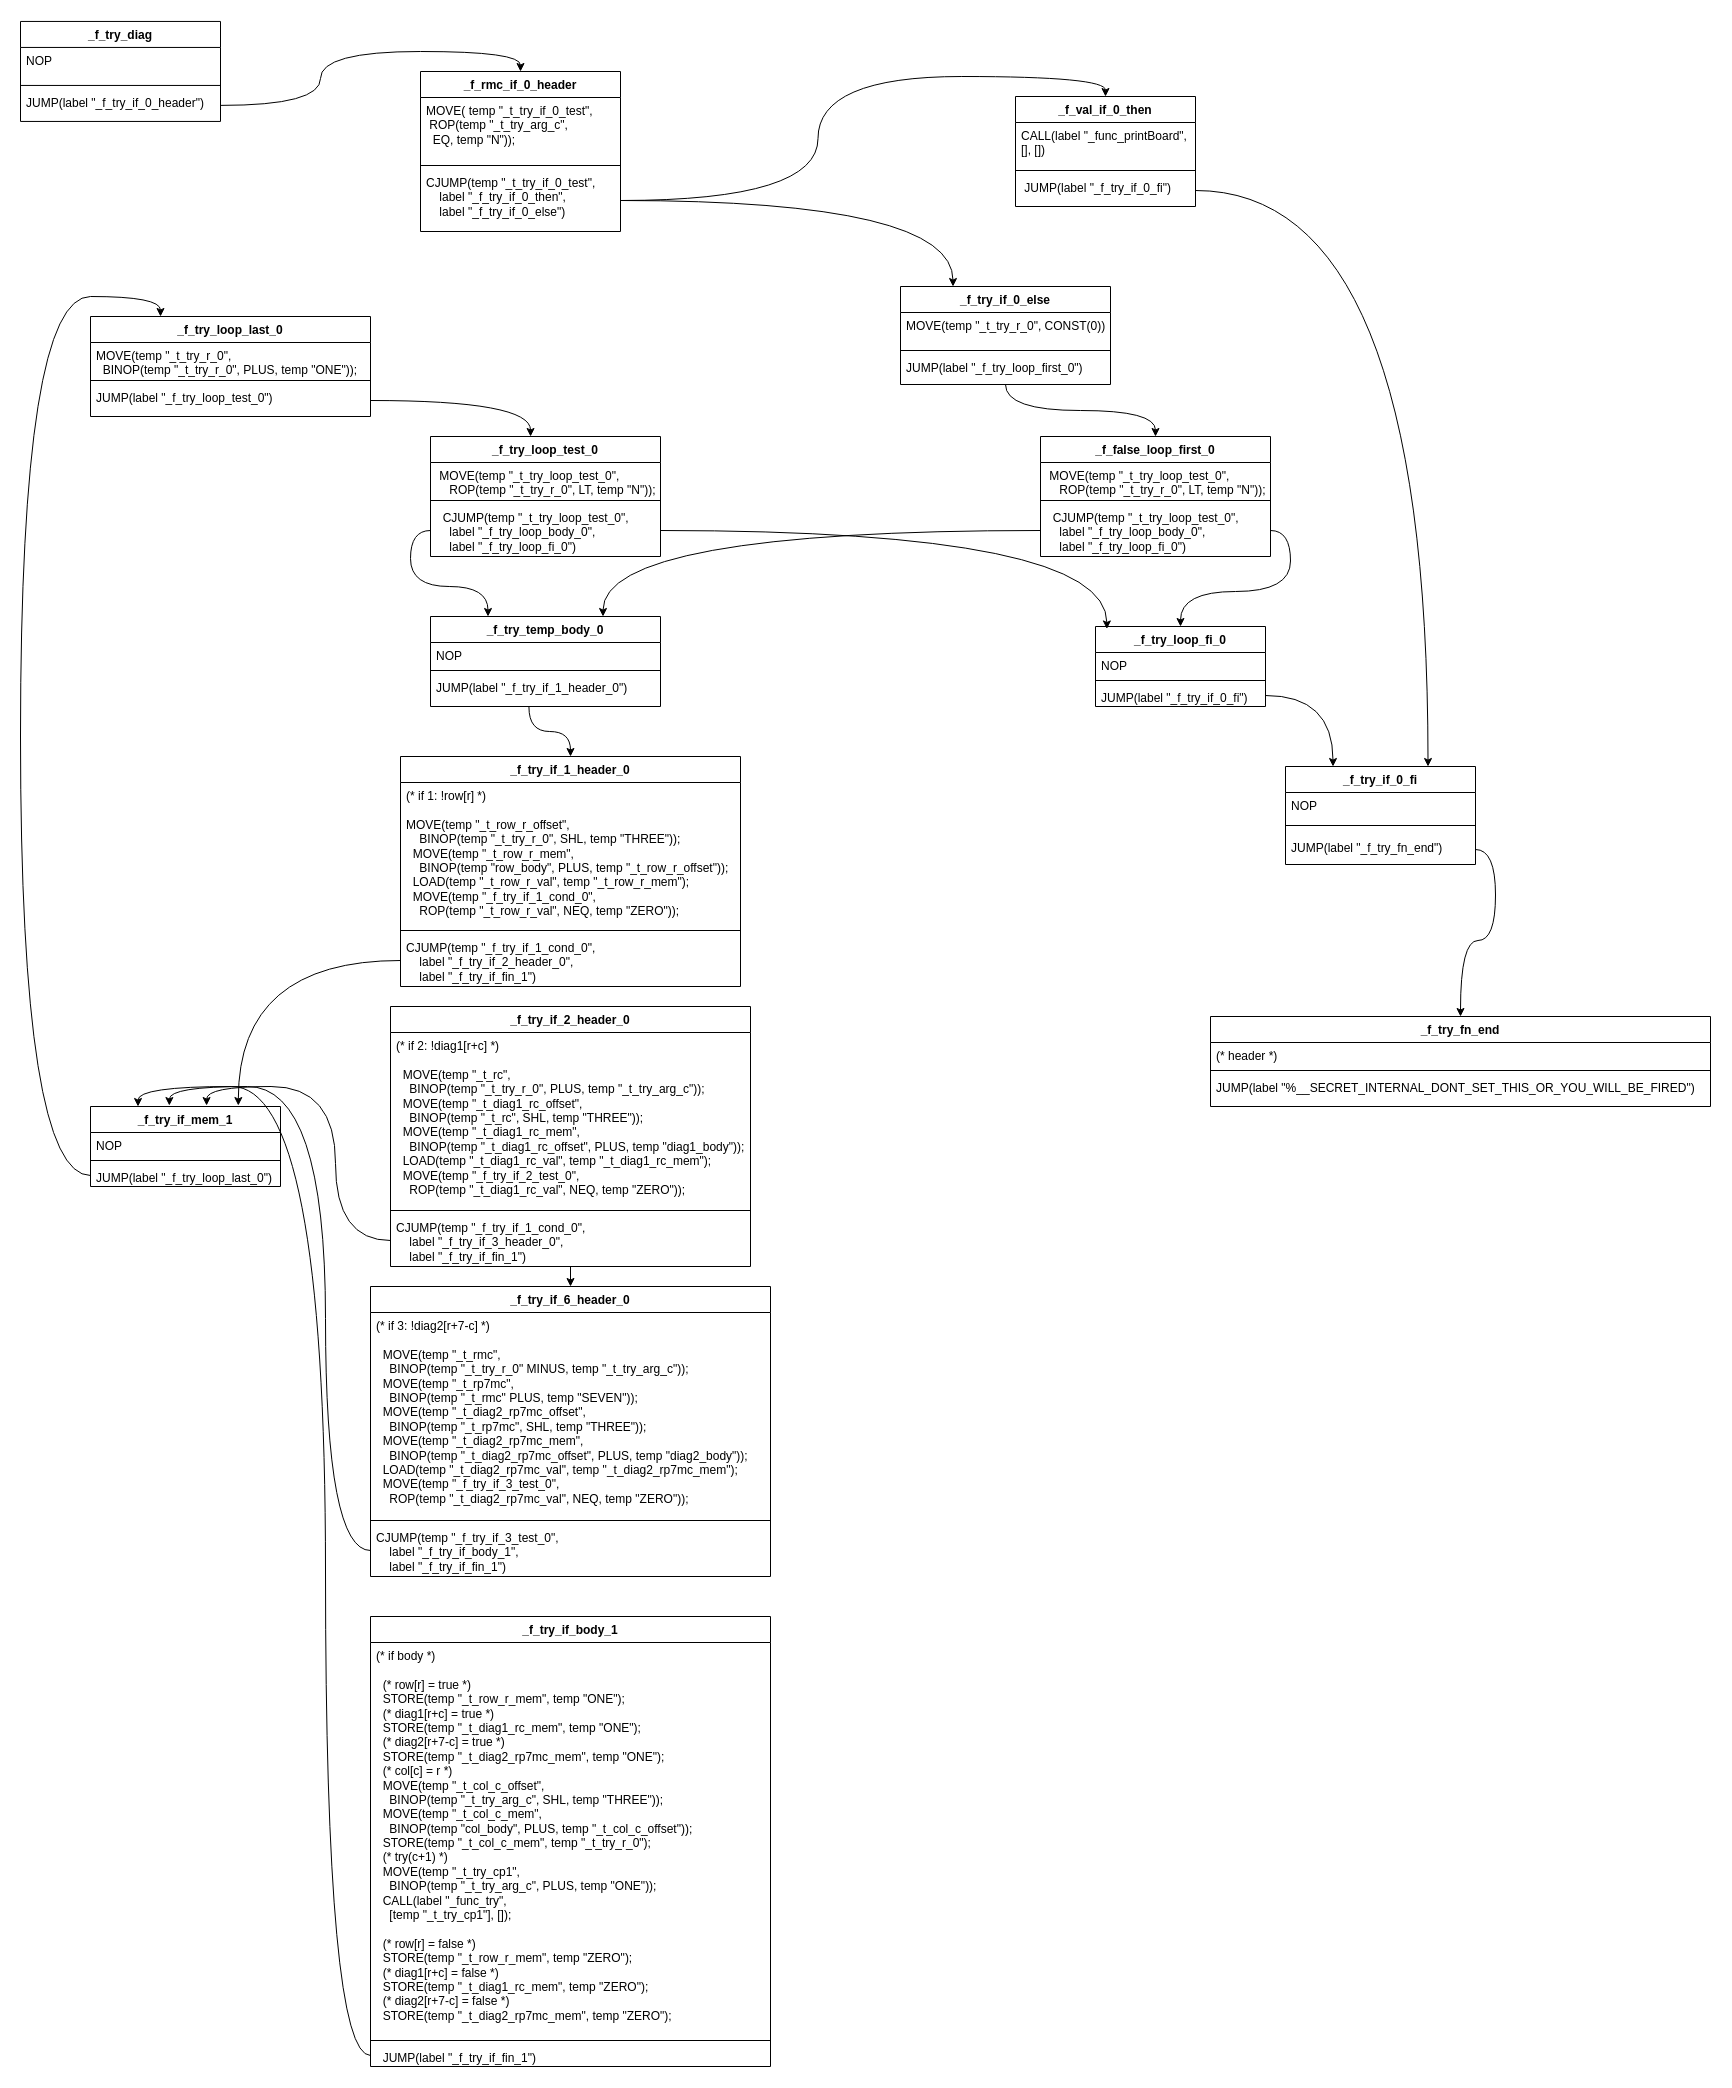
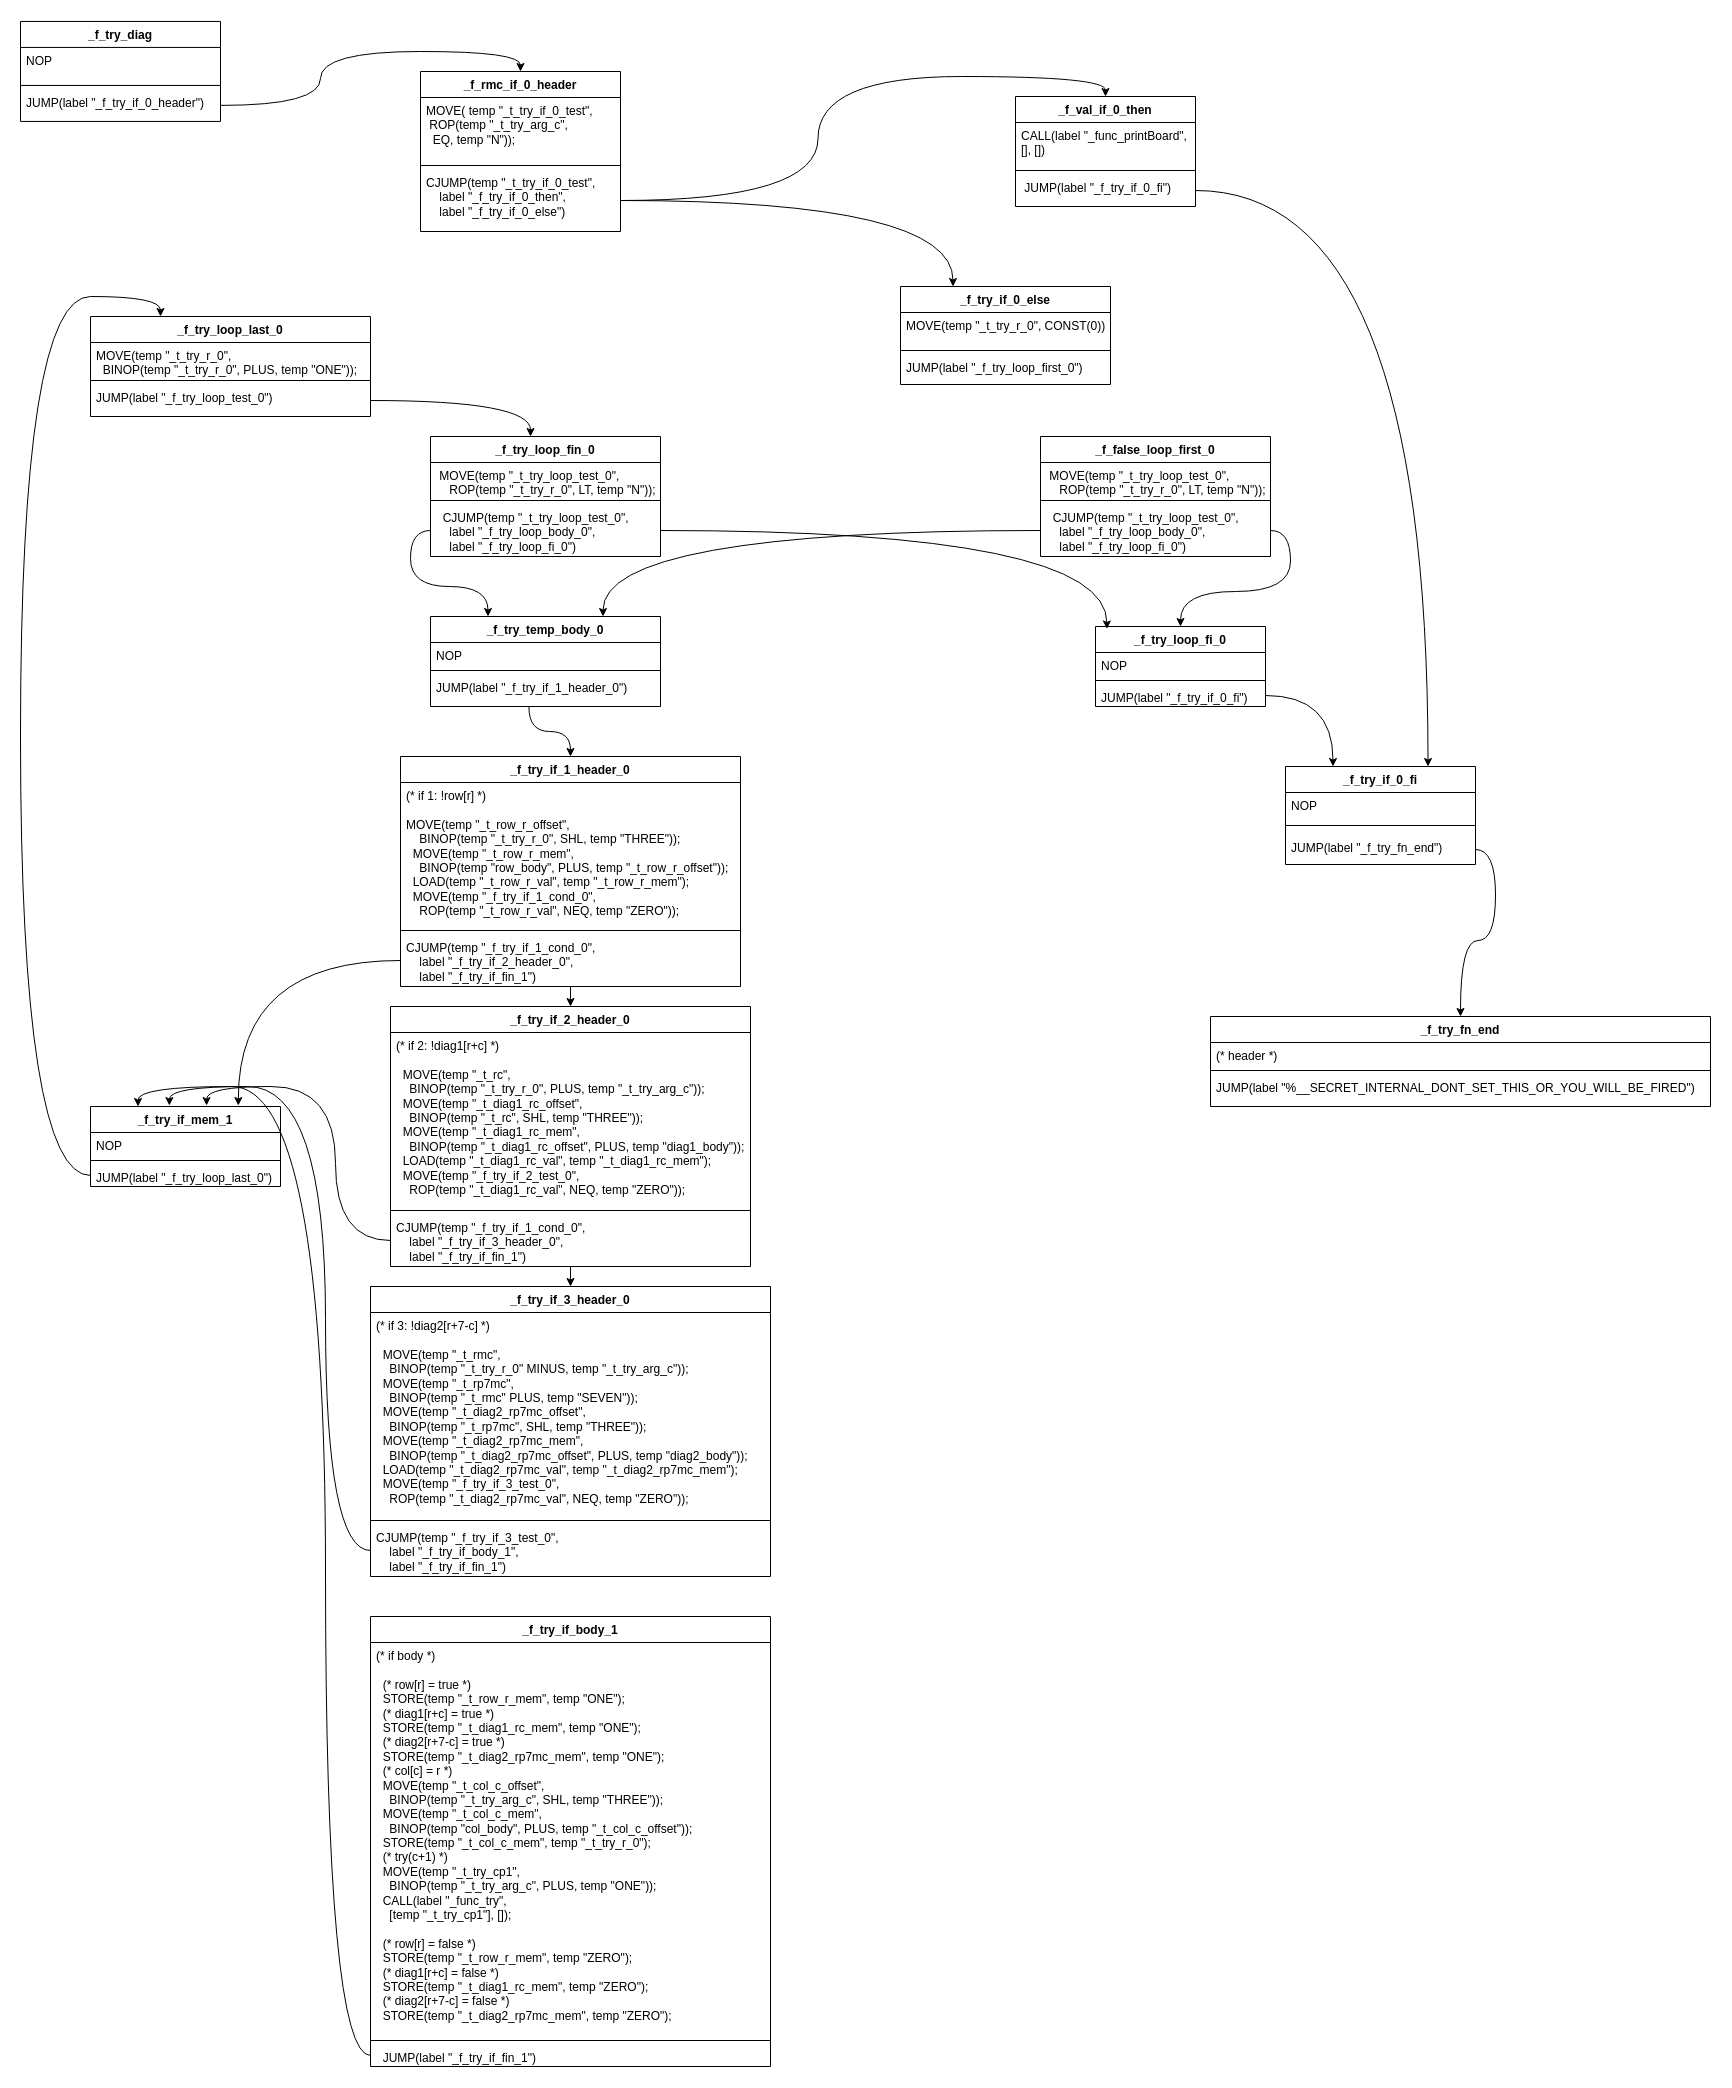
(1079, 410) -> none
(546, 451) -> (546, 451)
none -> (571, 998)
(571, 1301) -> (571, 1301)
